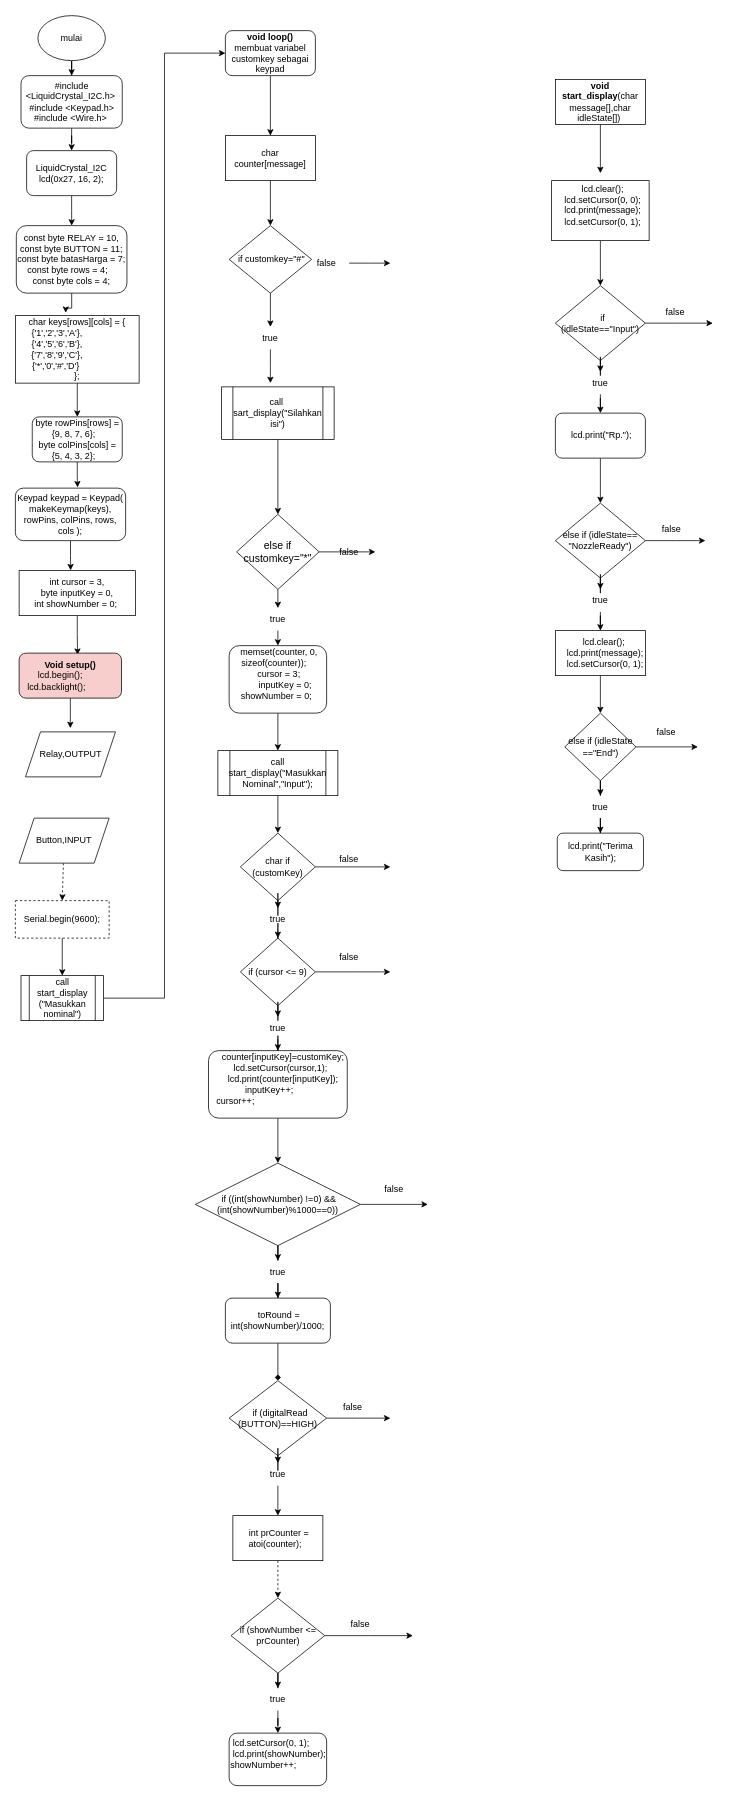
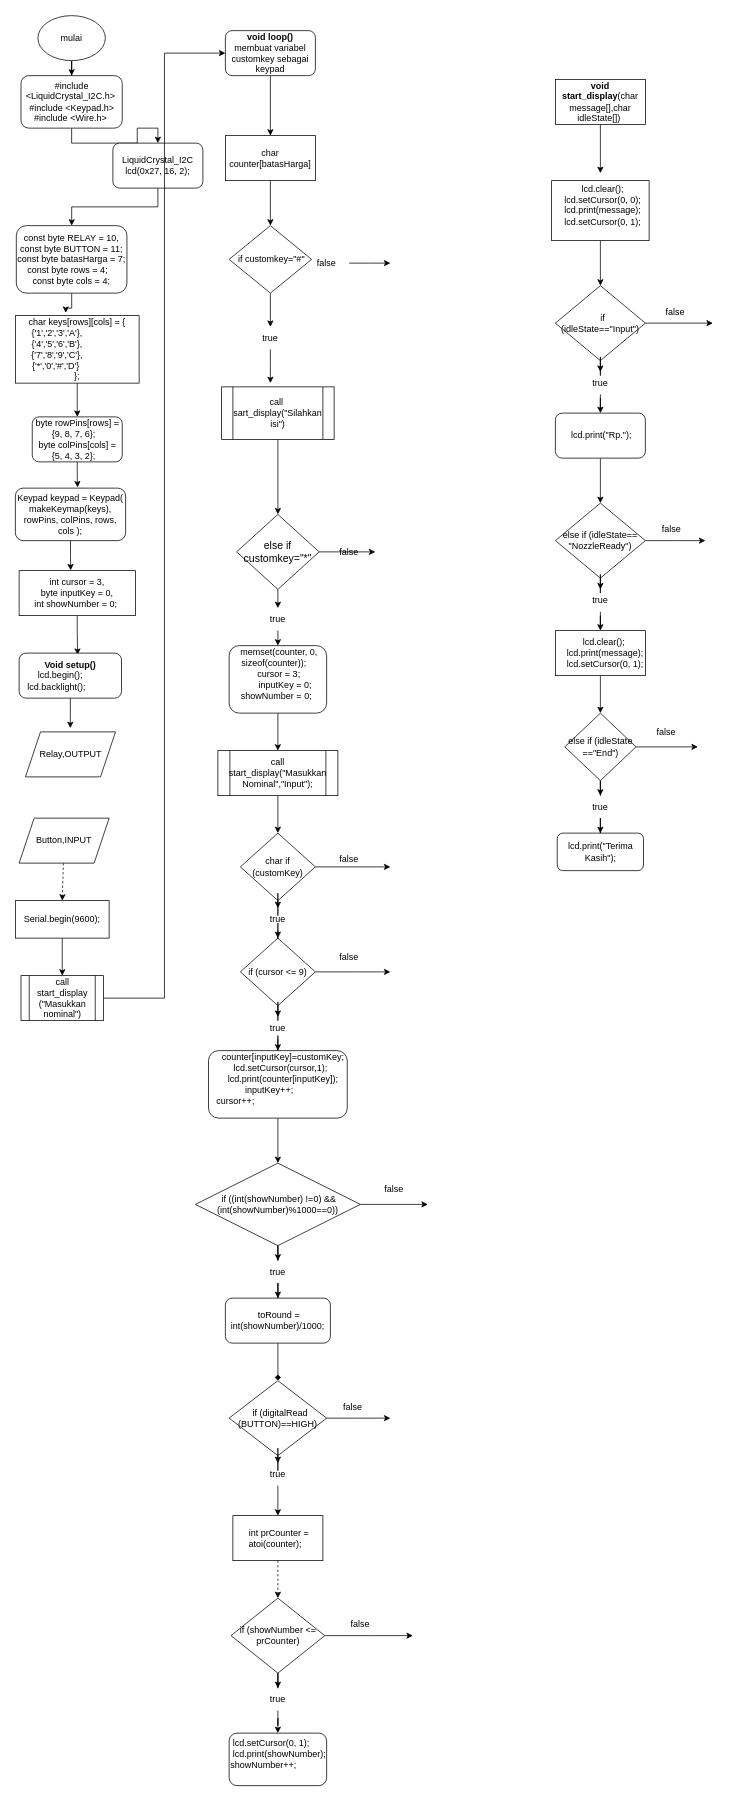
(270, 158) -> (270, 158)
(72, 173) -> (158, 165)
(70, 675) -> (70, 675)
(62, 919) -> (62, 919)
